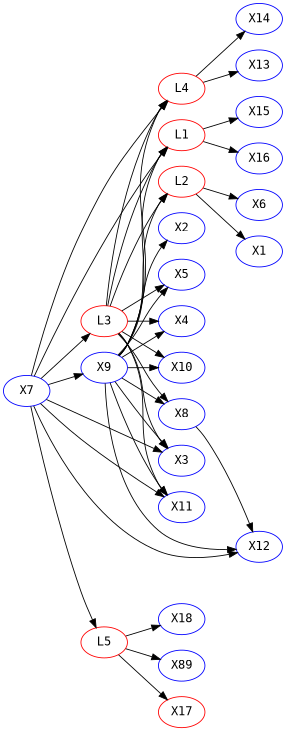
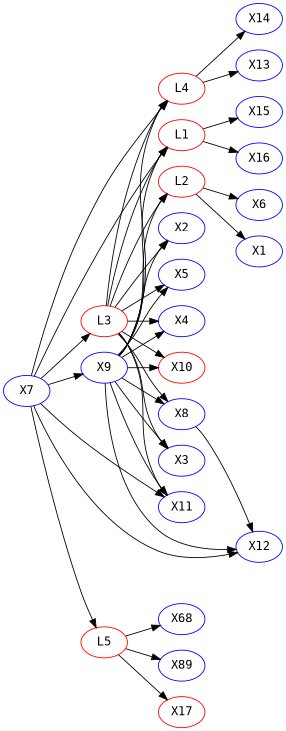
none -> (137, 278)
(182, 368) -> (182, 368)
(100, 424) -> none
(182, 619) -> (182, 619)
